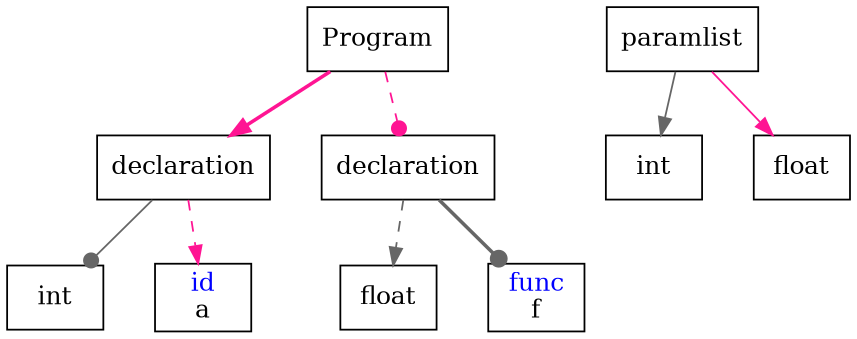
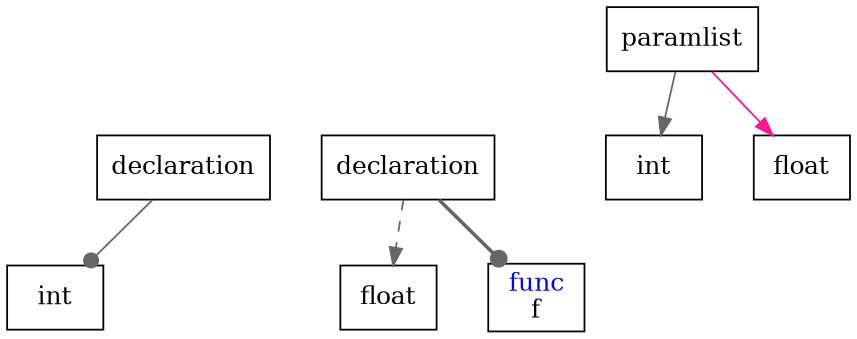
(378, 39) -> none
(203, 298) -> none
